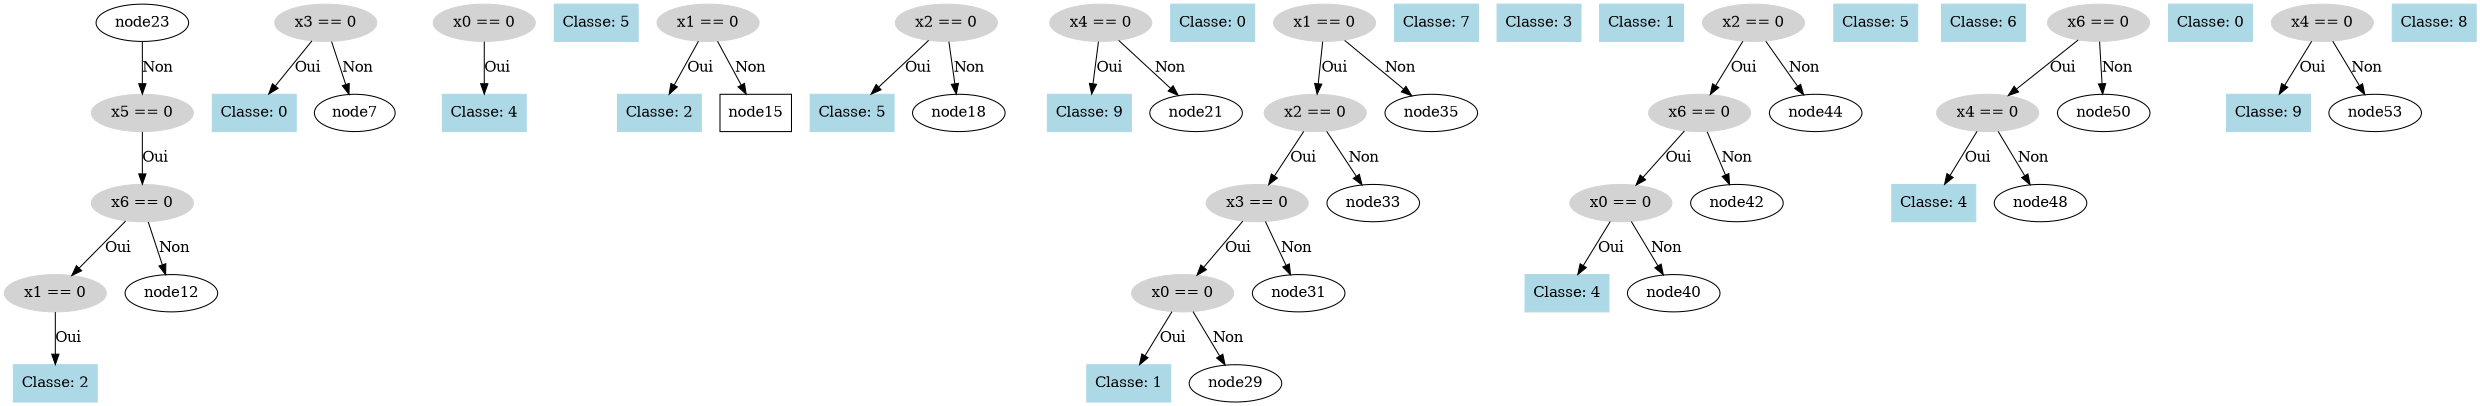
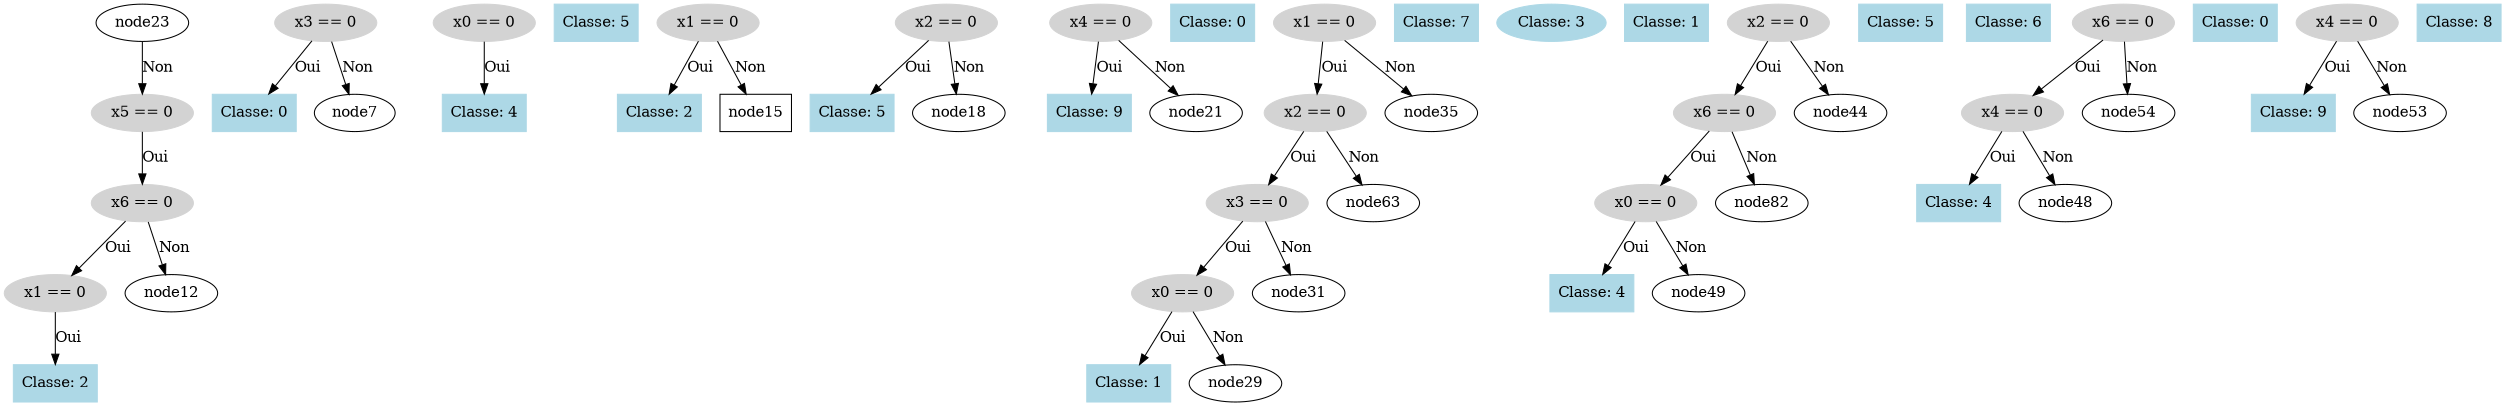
(1539, 23) -> (1551, 23)
(2104, 113) -> (2129, 113)
(1373, 203) -> (1373, 203)
(1737, 203) -> (1762, 203)
(1674, 293) -> (1699, 293)
